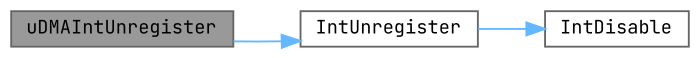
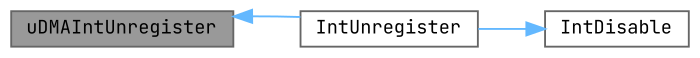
(257, 42) -> (276, 16)
